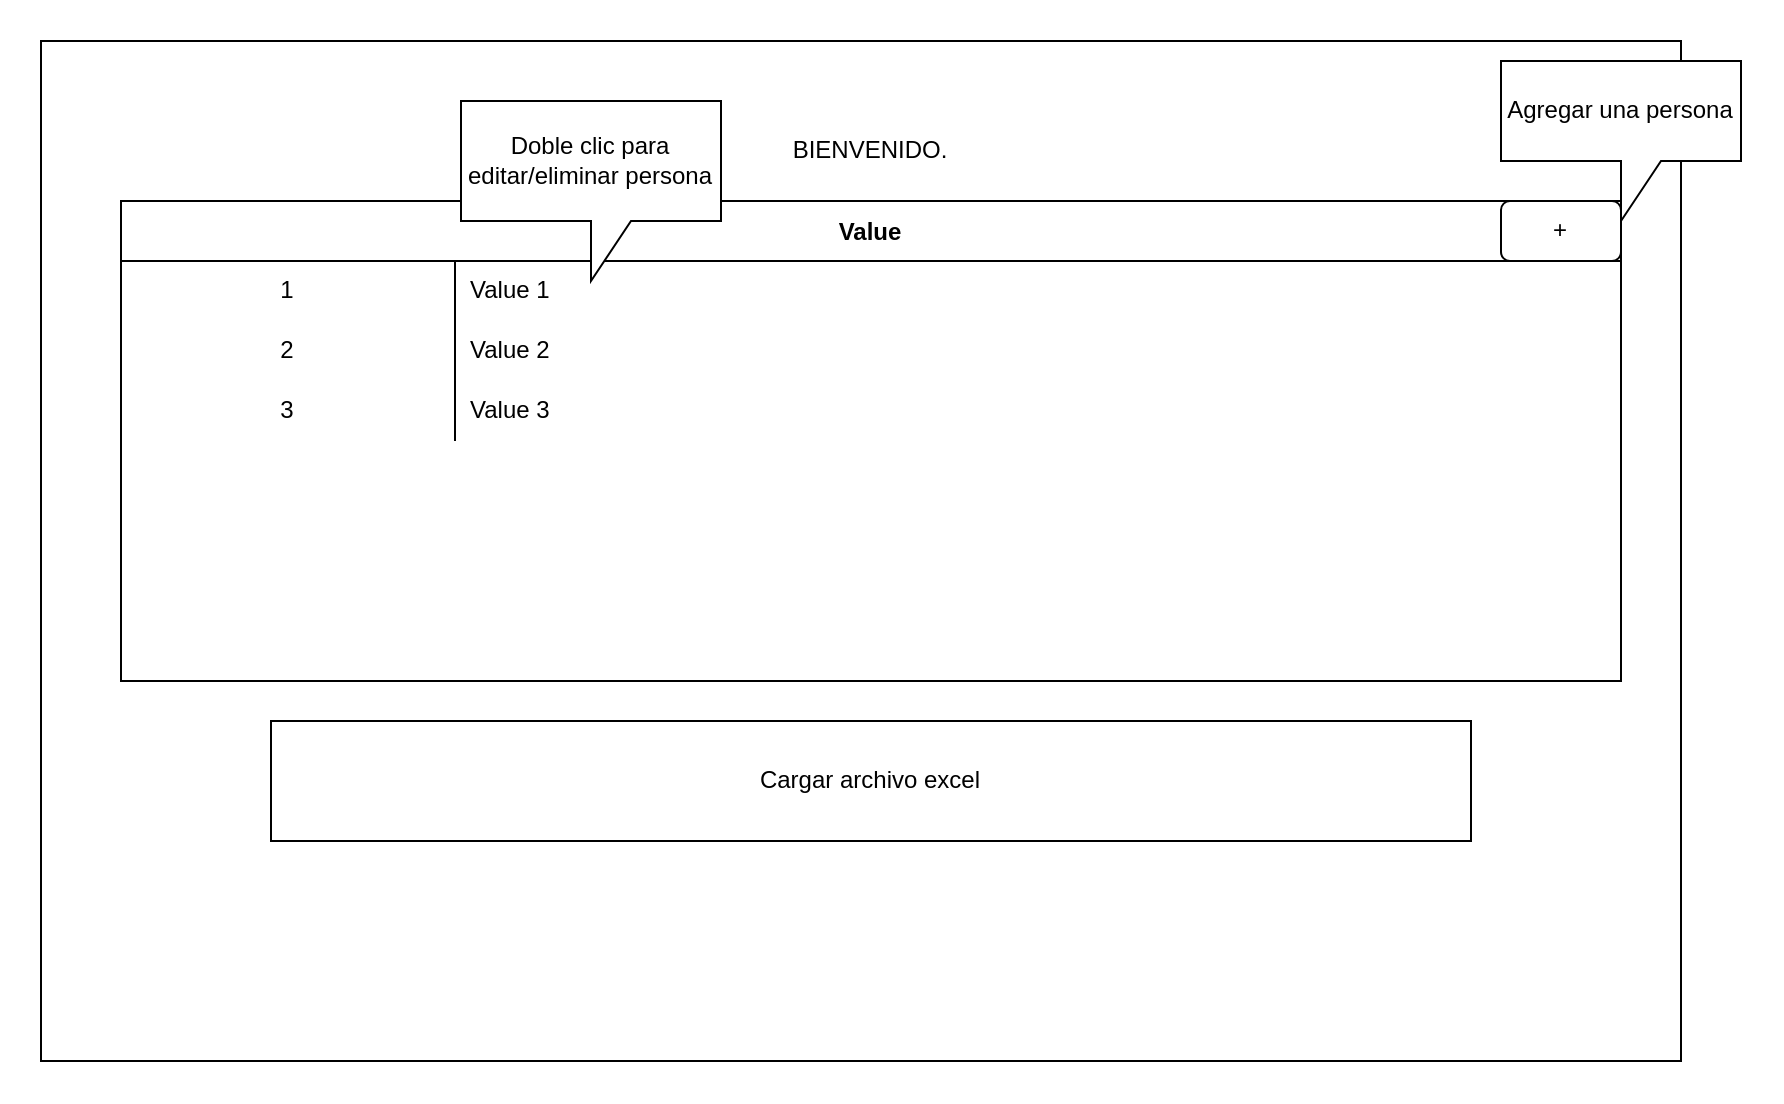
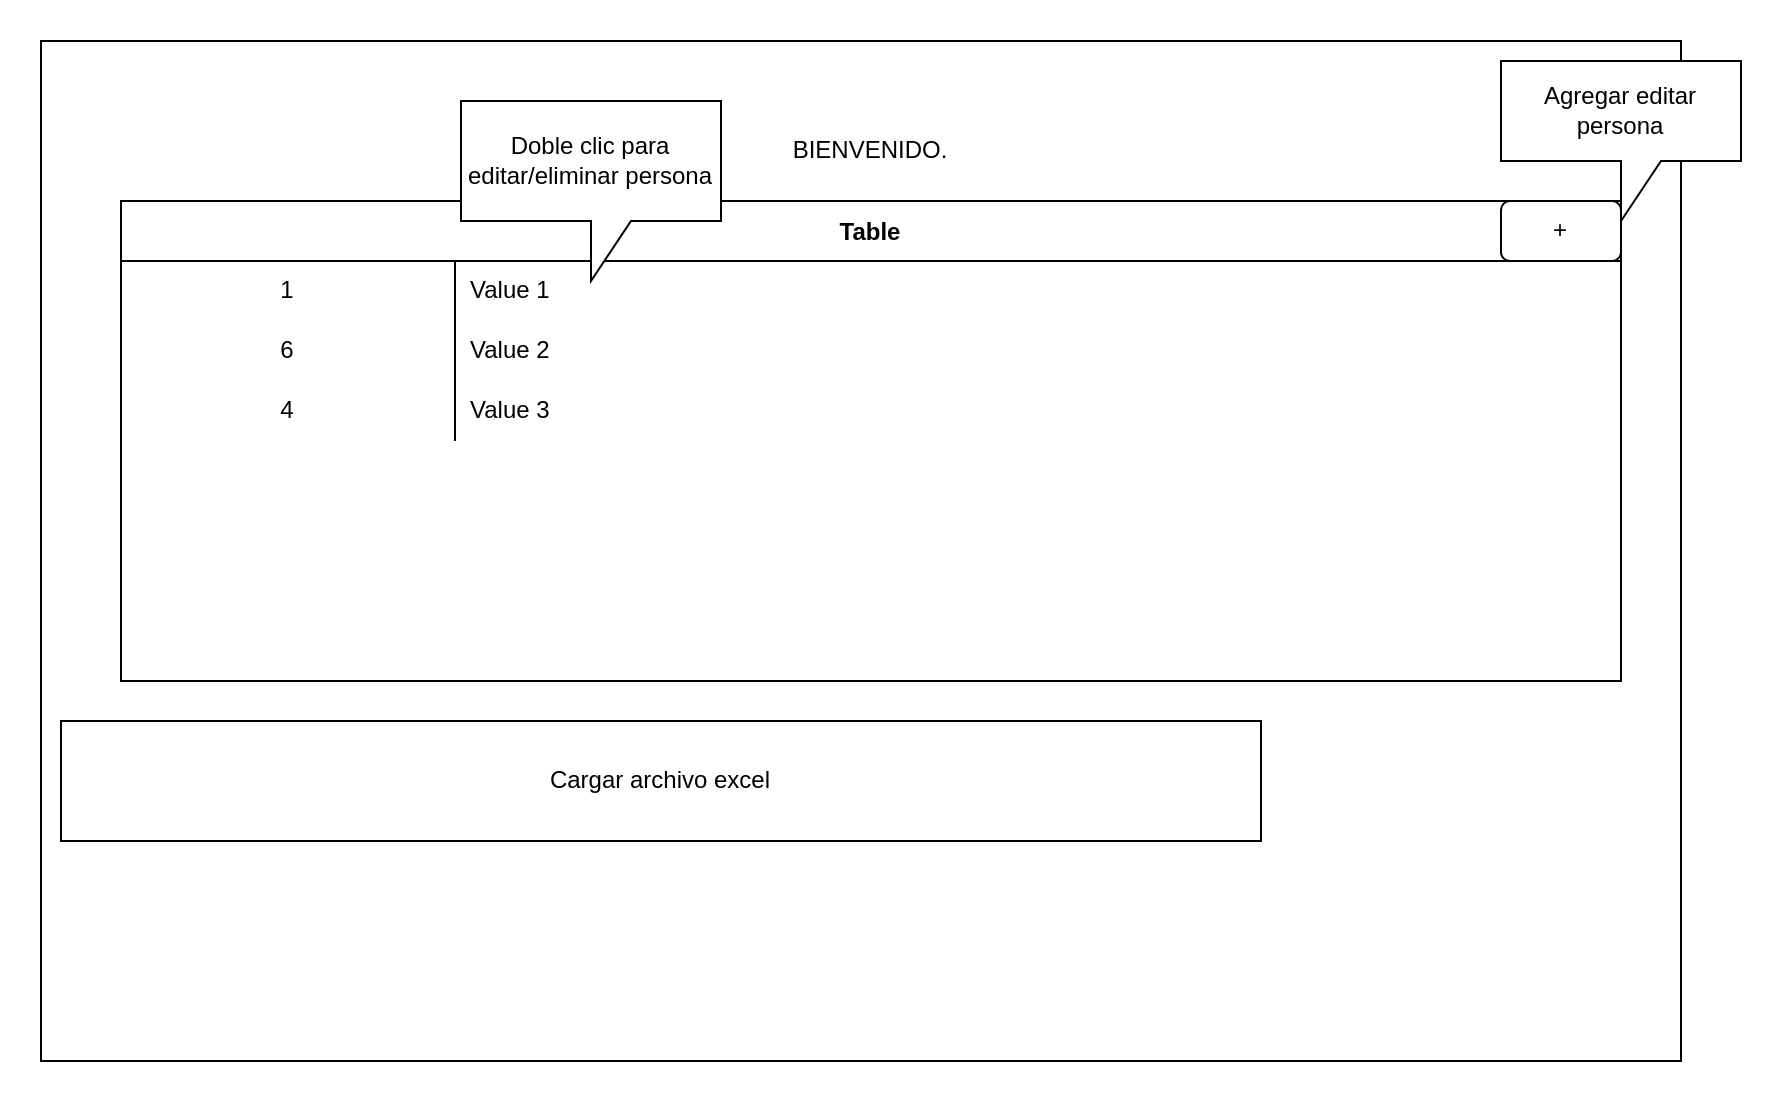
(1621, 111) -> (1621, 111)
(870, 232) -> (870, 232)
(288, 351) -> (288, 351)
(288, 411) -> (288, 411)
(871, 781) -> (661, 781)
